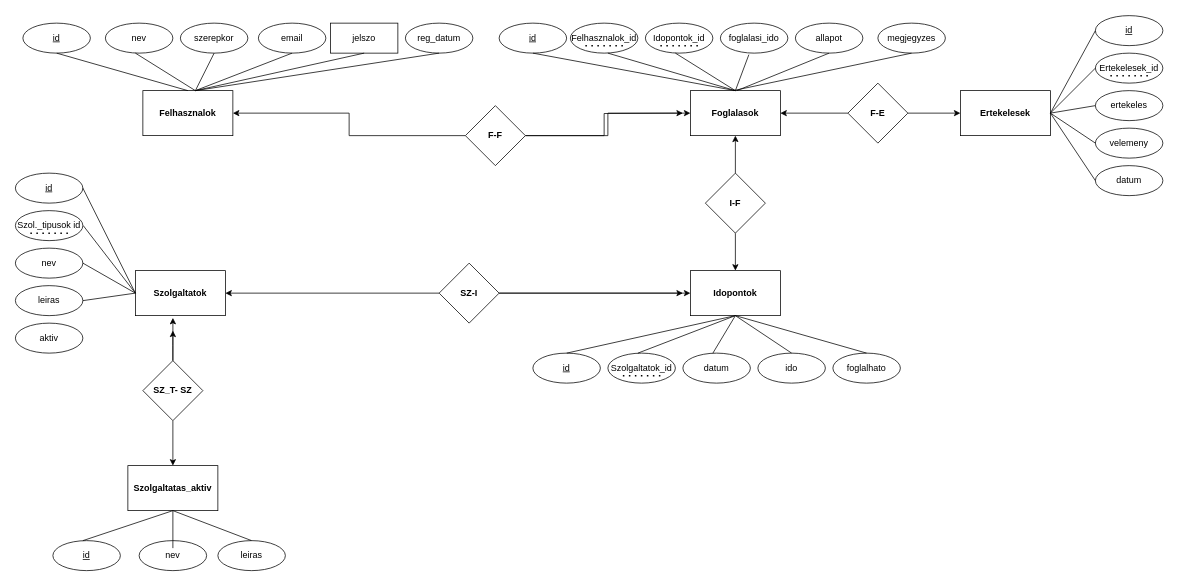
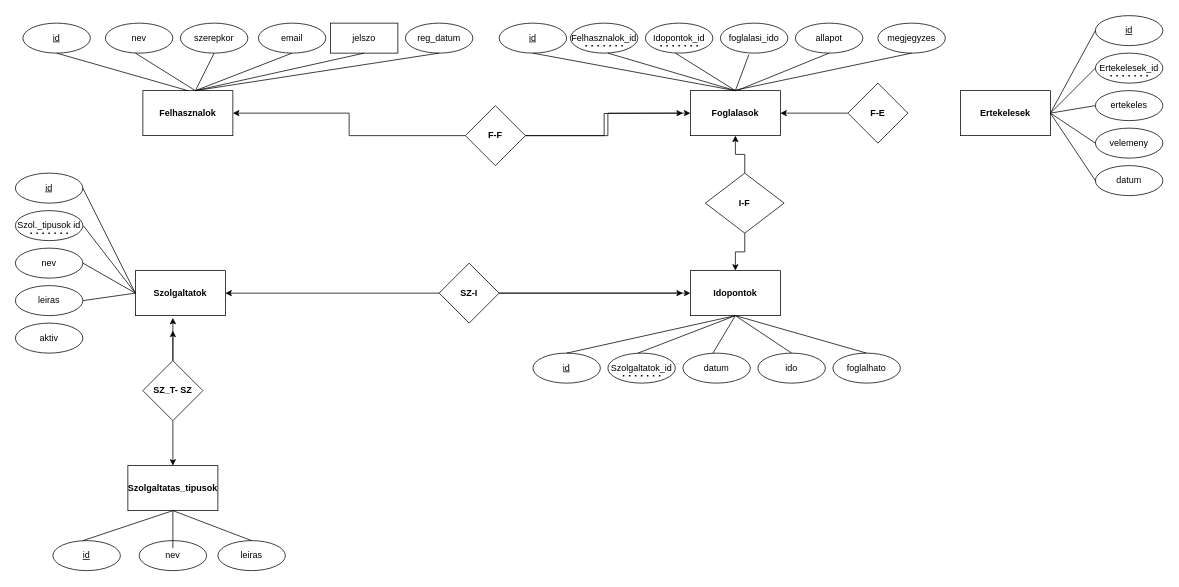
(954, 113) -> none
(735, 203) -> (745, 203)
(173, 488) -> (173, 488)
